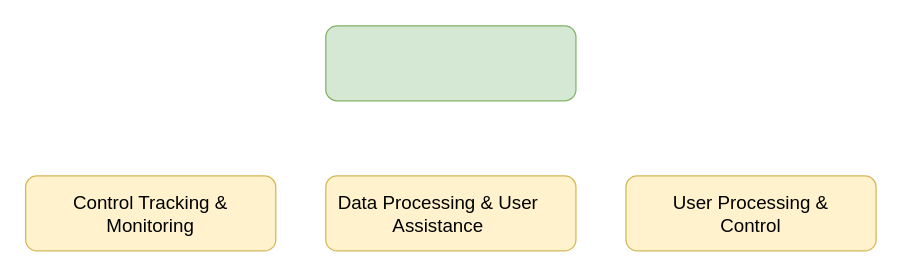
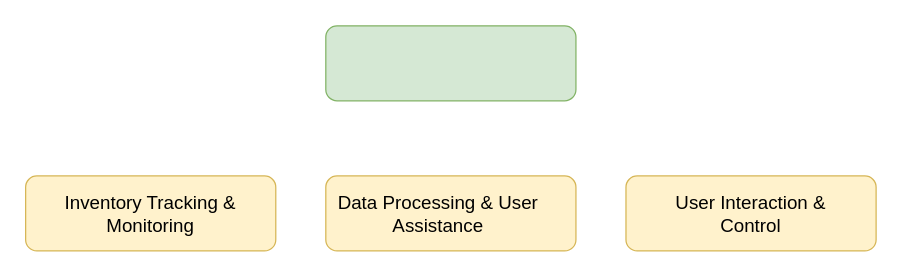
(151, 213) -> (151, 213)
(751, 213) -> (751, 213)
